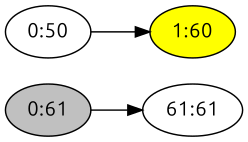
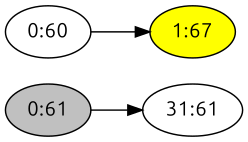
(48, 32) -> (48, 32)
(193, 32) -> (193, 32)
(193, 110) -> (193, 110)
